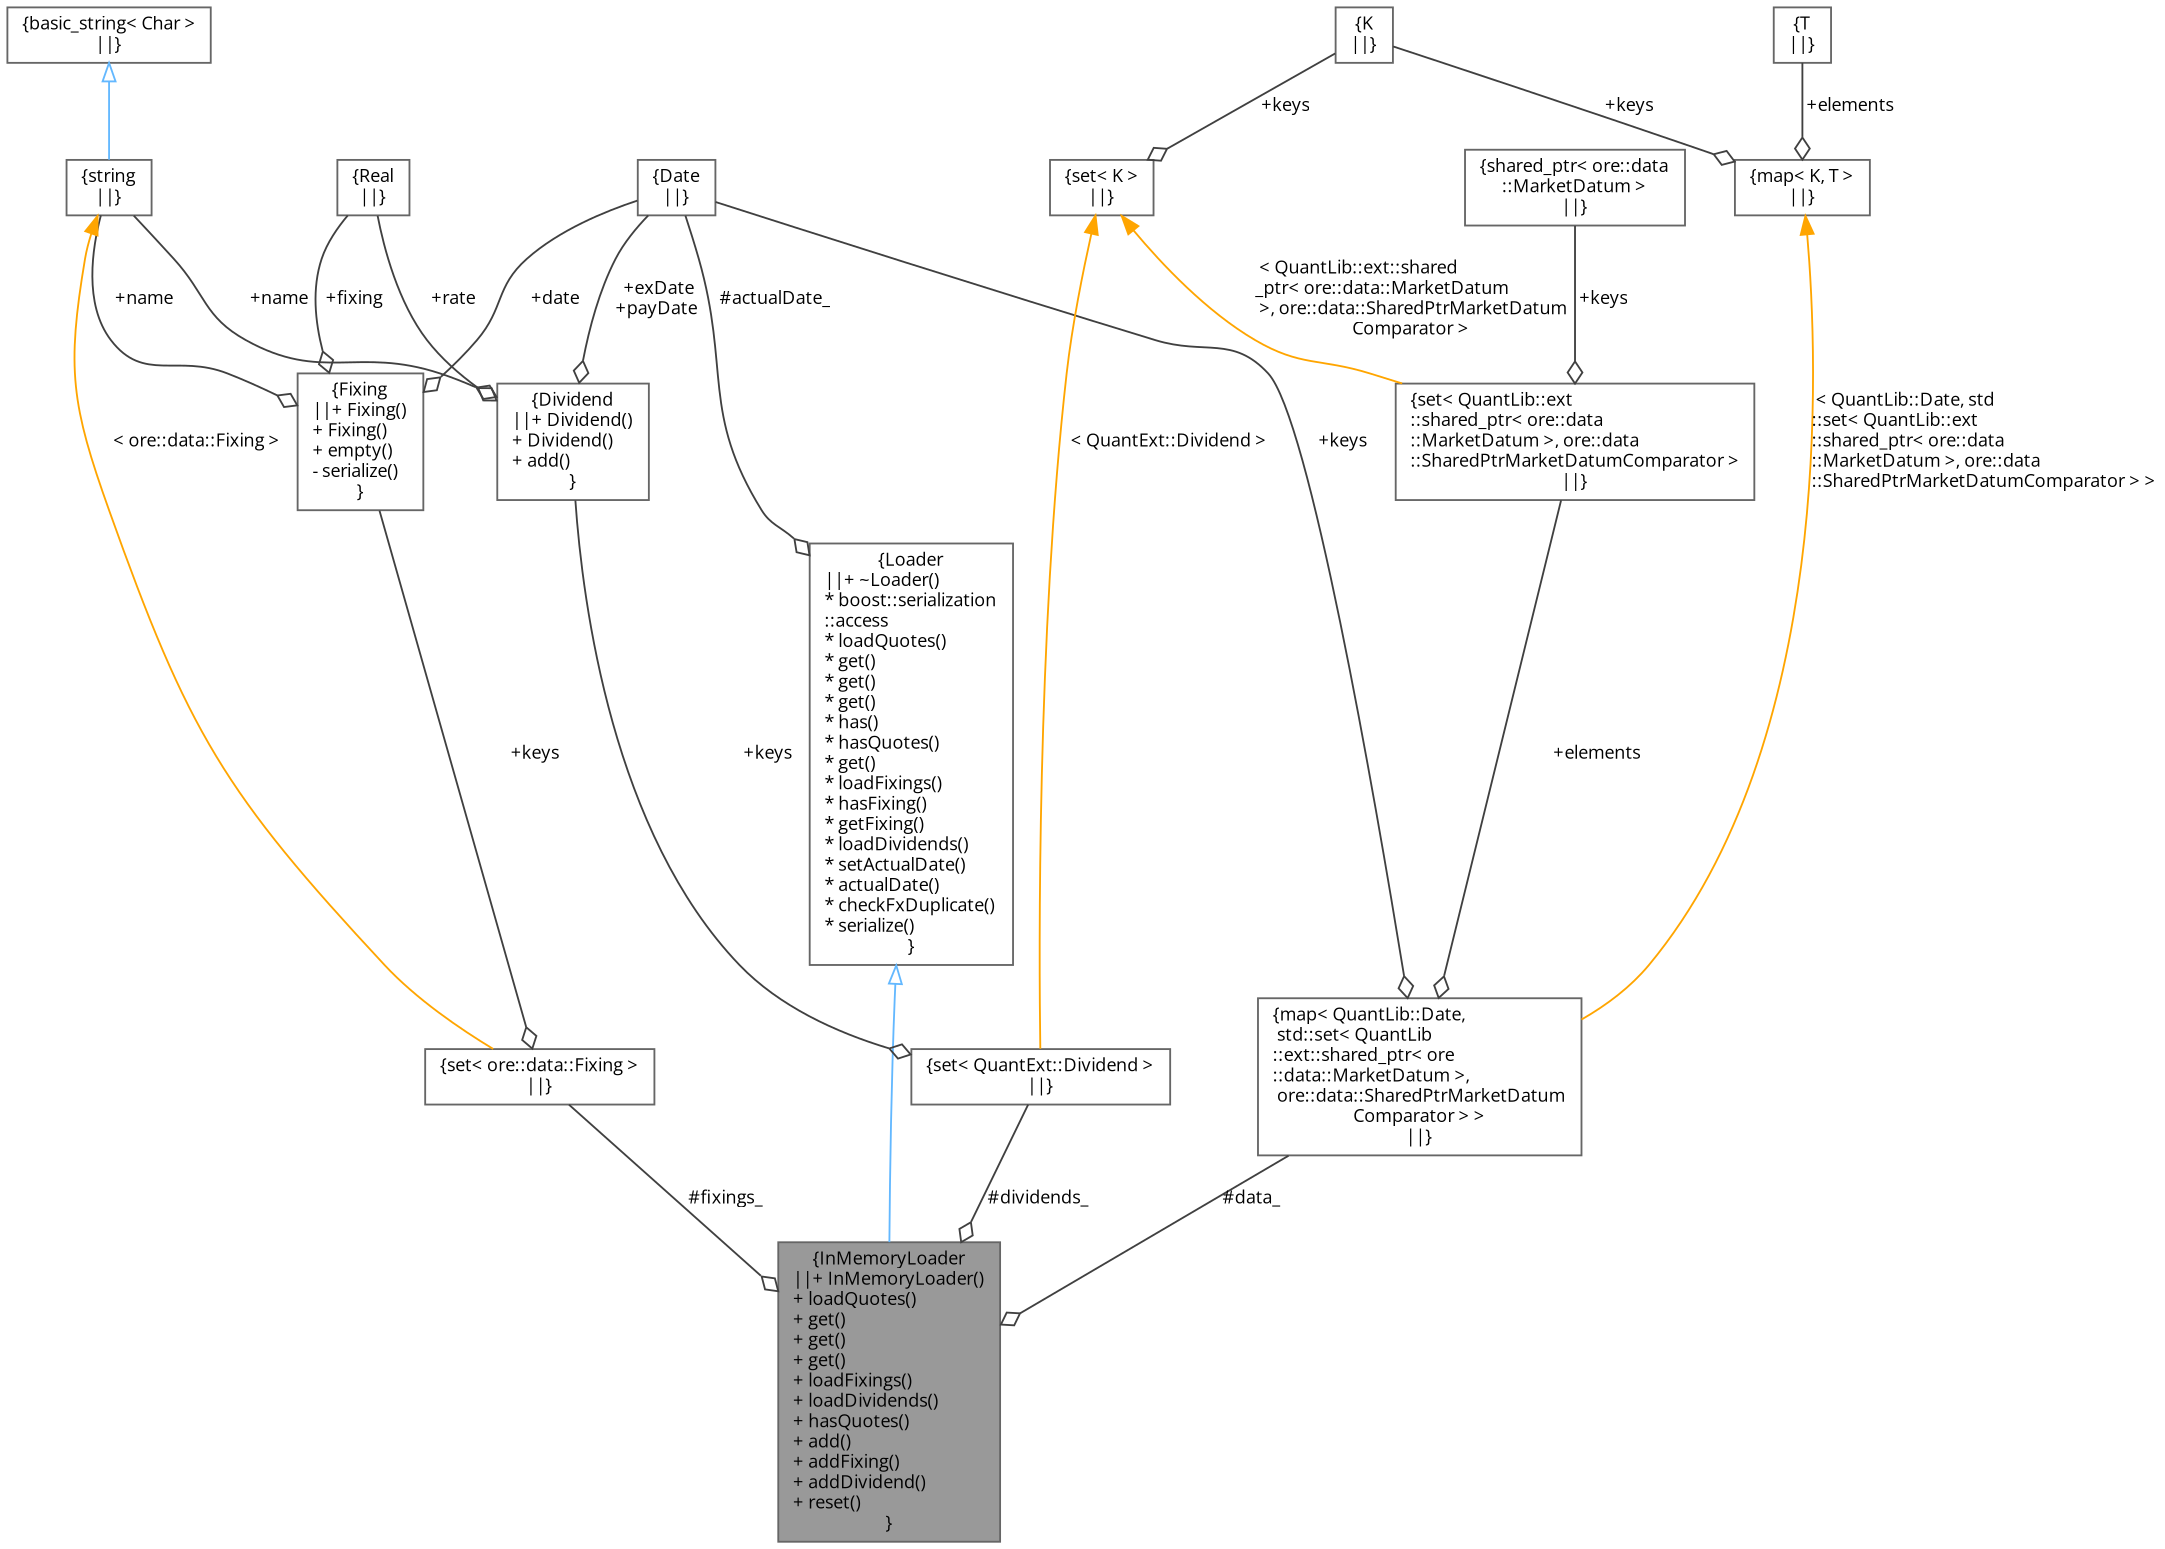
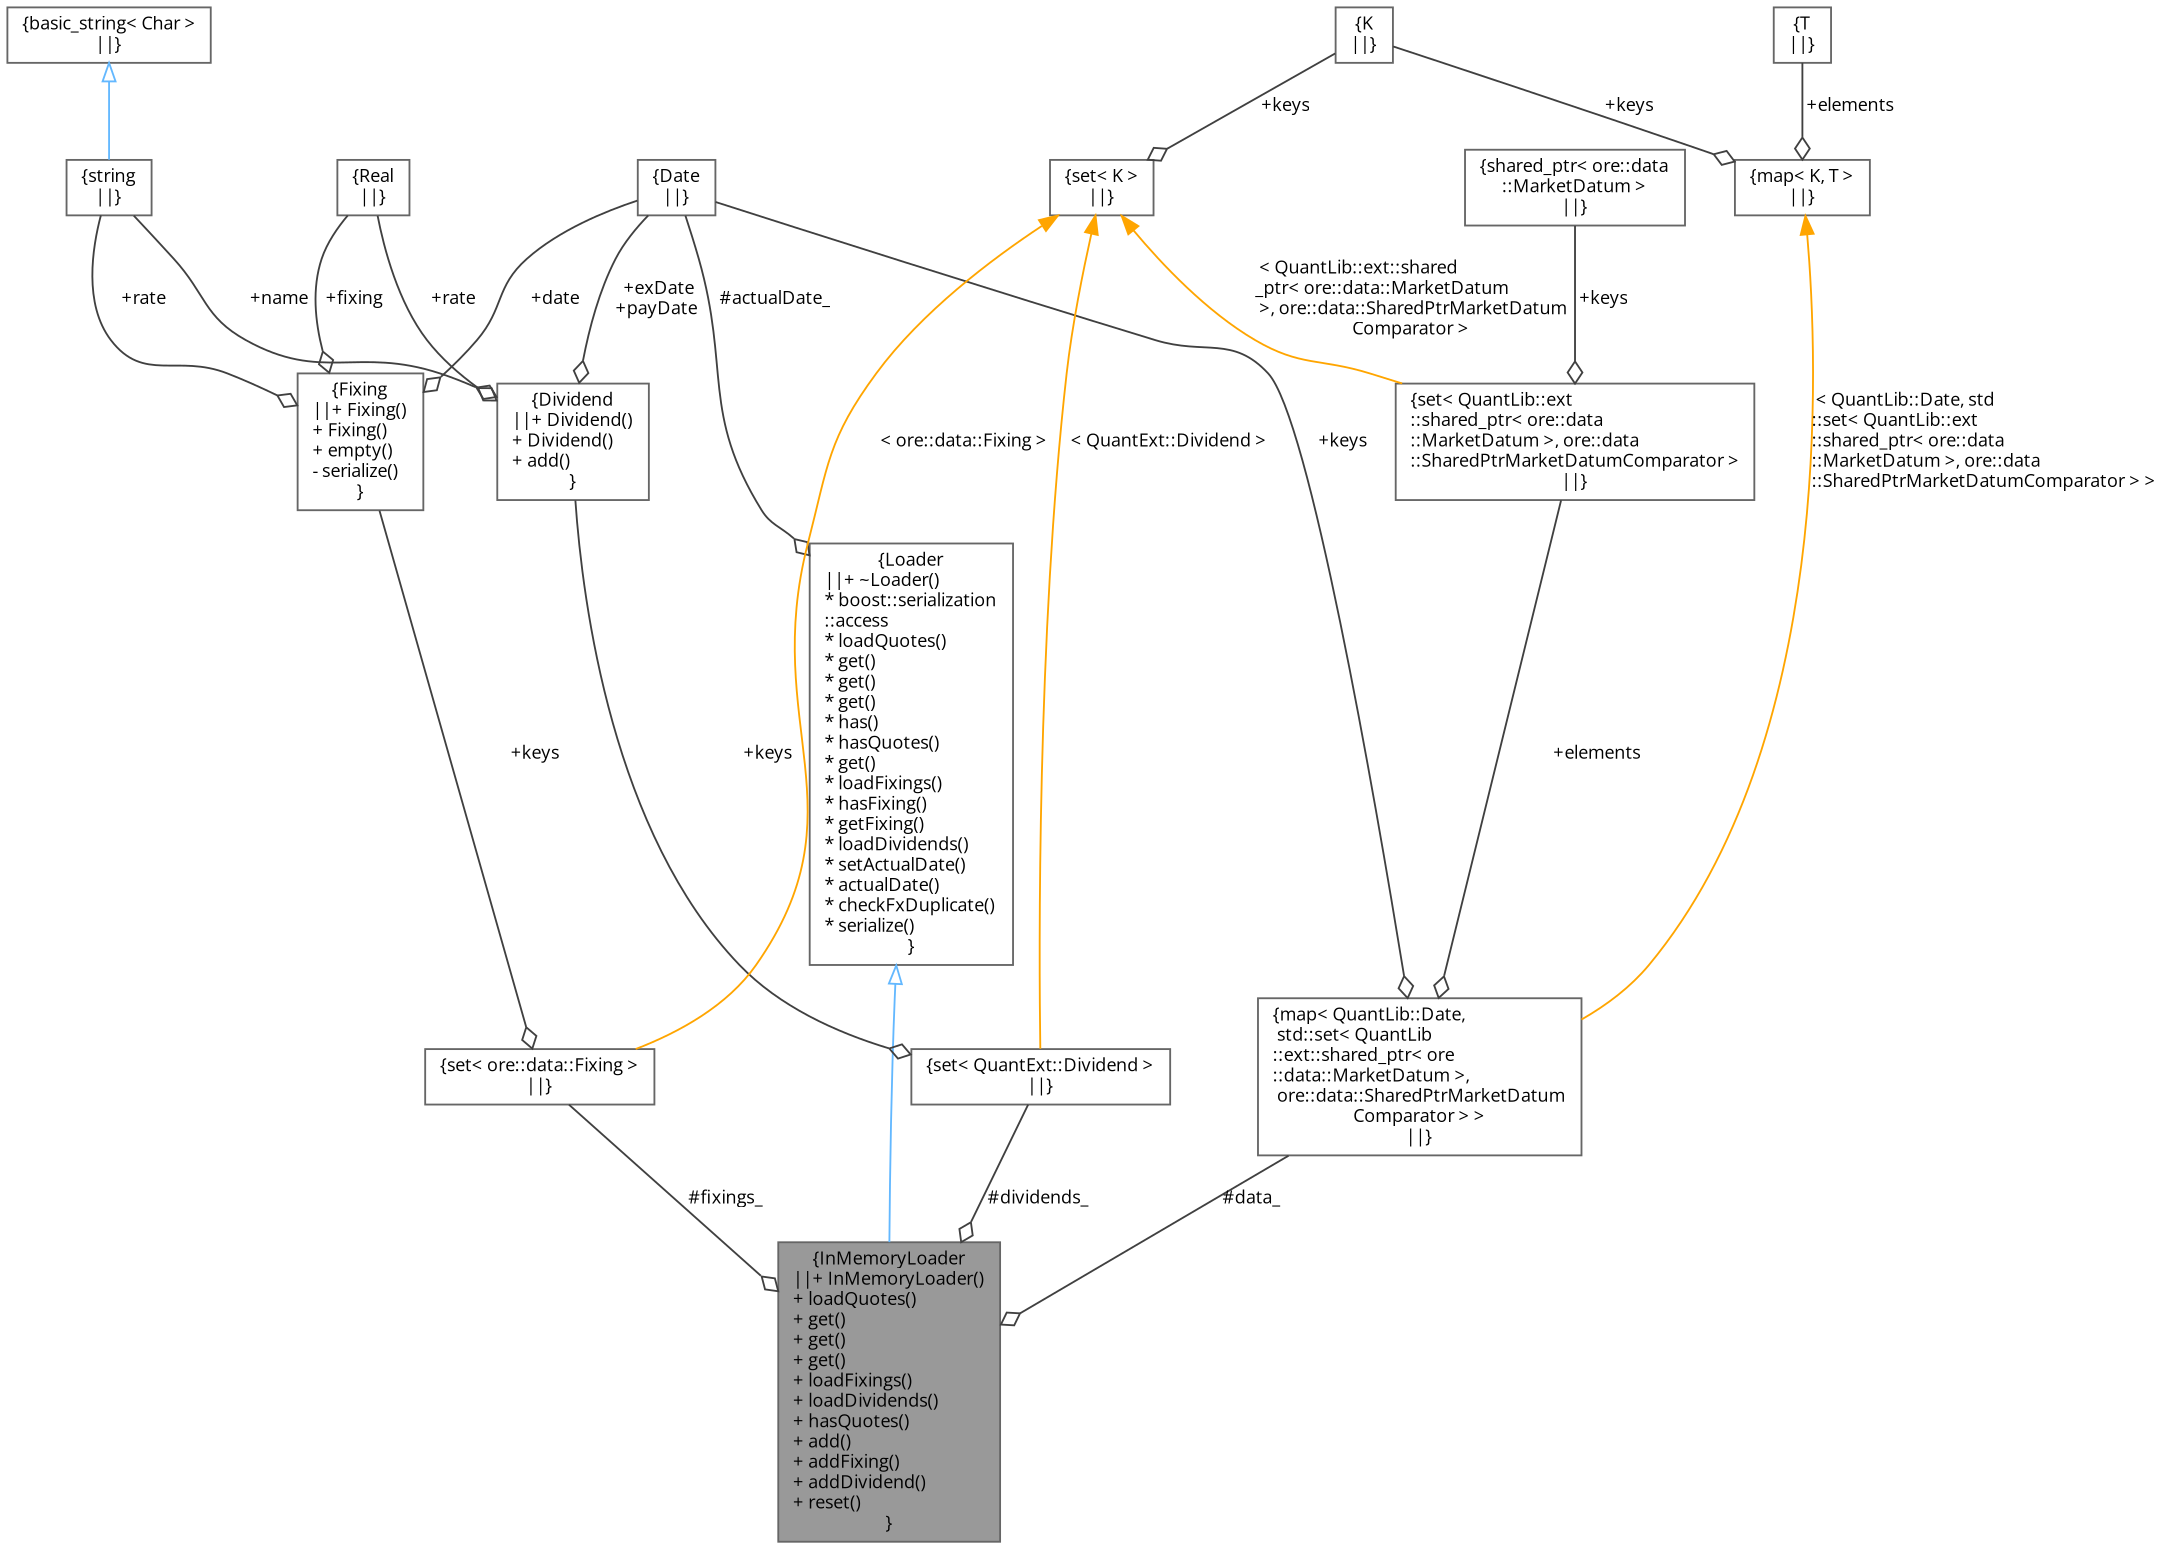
(142, 299) -> (142, 299)
(182, 692) -> (796, 630)
